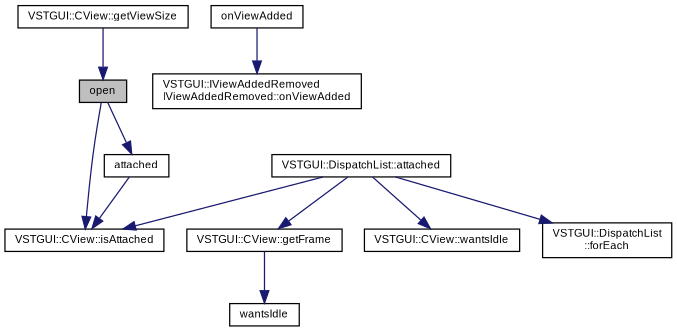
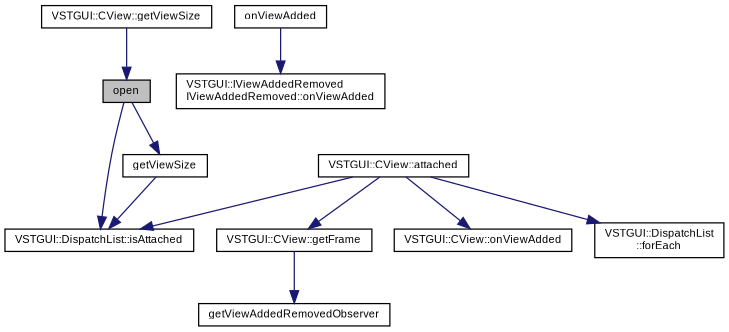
(137, 166) -> (165, 166)
(361, 166) -> (394, 166)
(84, 240) -> (99, 240)
(442, 240) -> (483, 240)
(264, 315) -> (294, 315)
